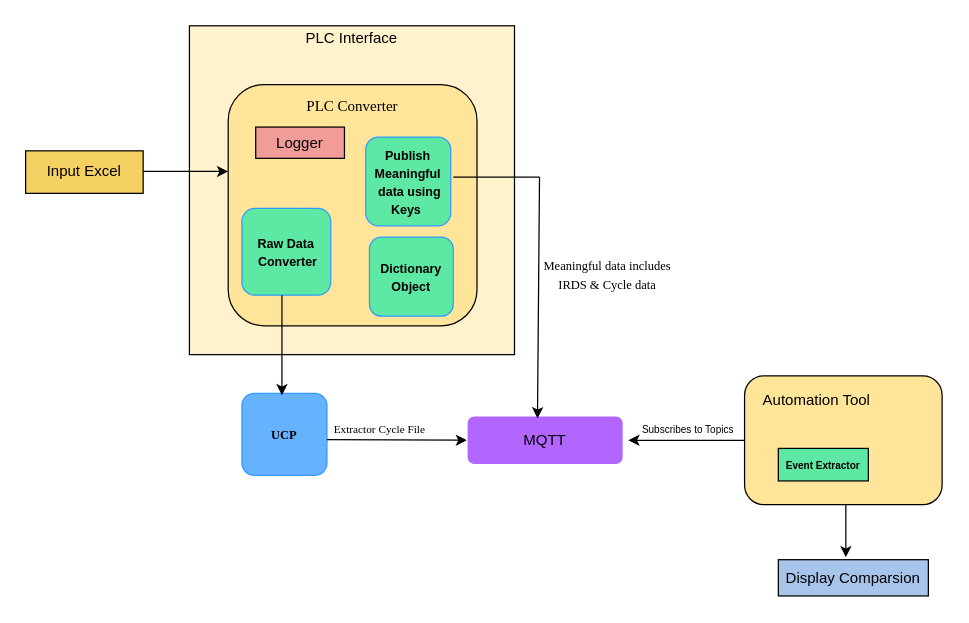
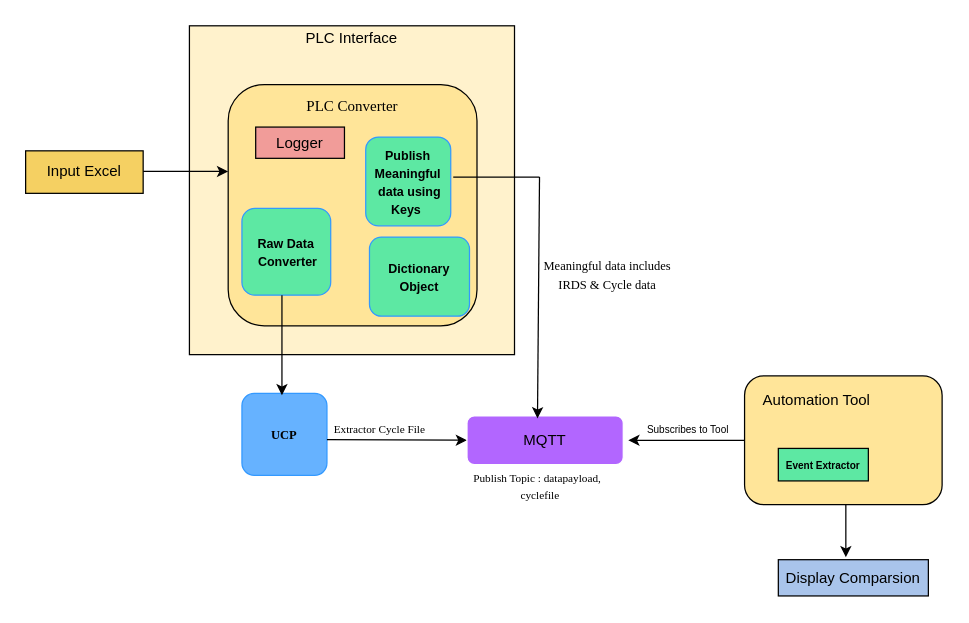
(411, 276) -> (419, 276)
(688, 428) -> (688, 428)
none -> (537, 494)
